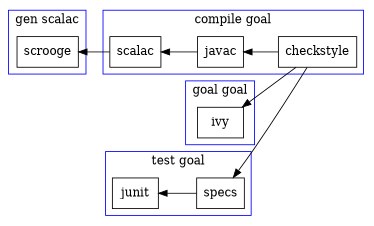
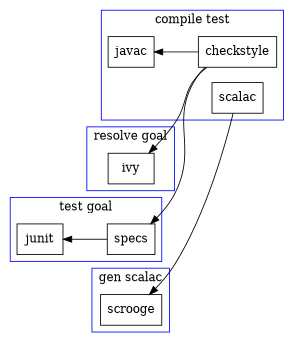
(233, 20) -> (192, 20)
(184, 52) -> none
(220, 91) -> (131, 137)
